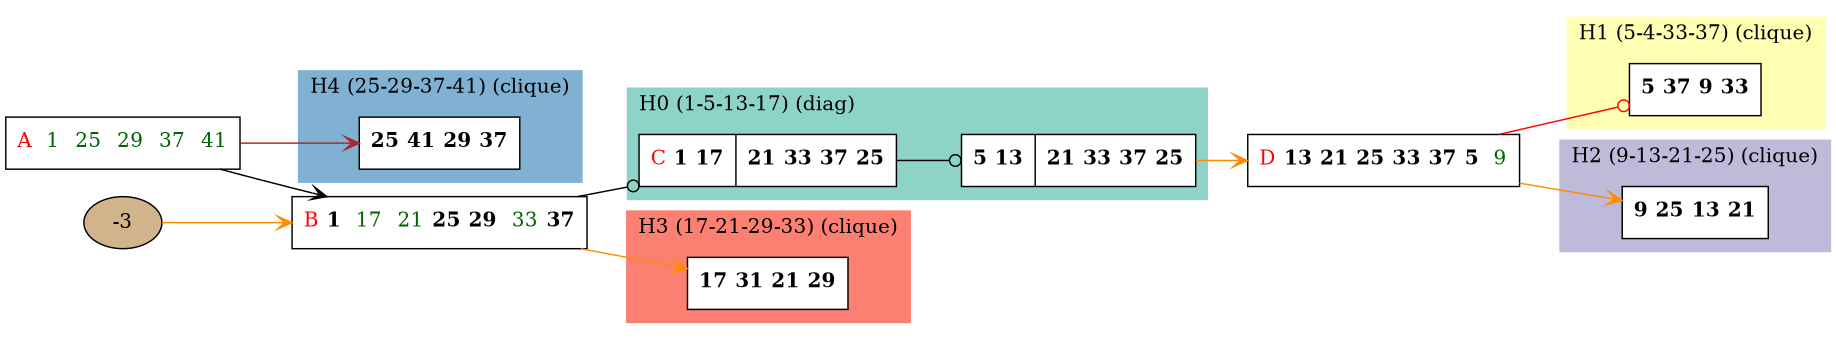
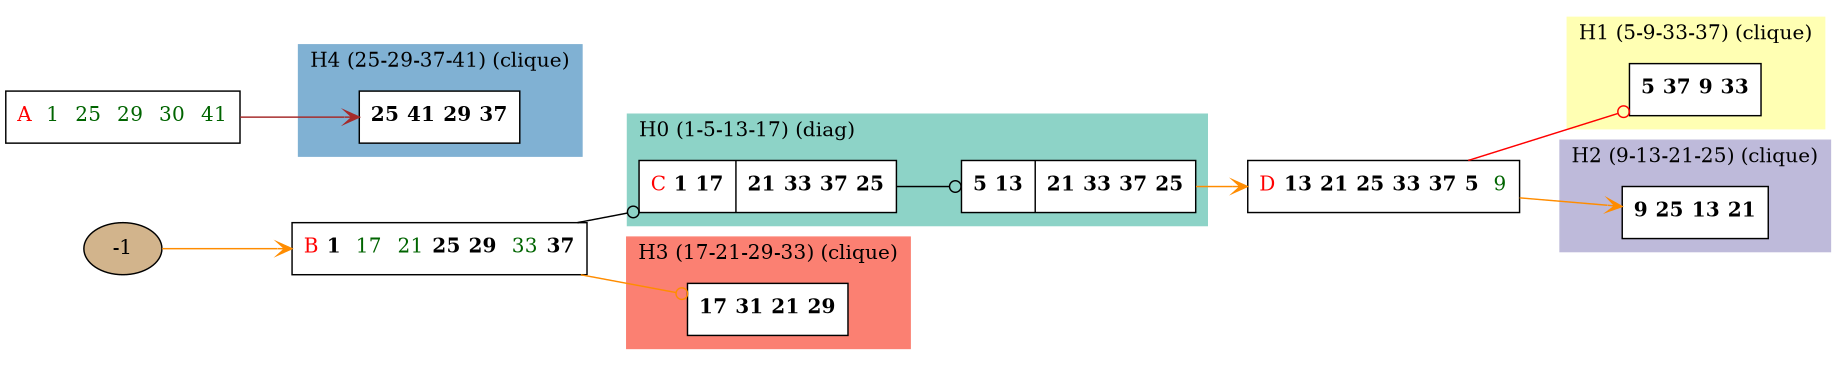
(1696, 34) -> (1696, 34)
(173, 141) -> (173, 115)
(266, 181) -> none
(123, 223) -> (123, 249)
(618, 256) -> (636, 285)
